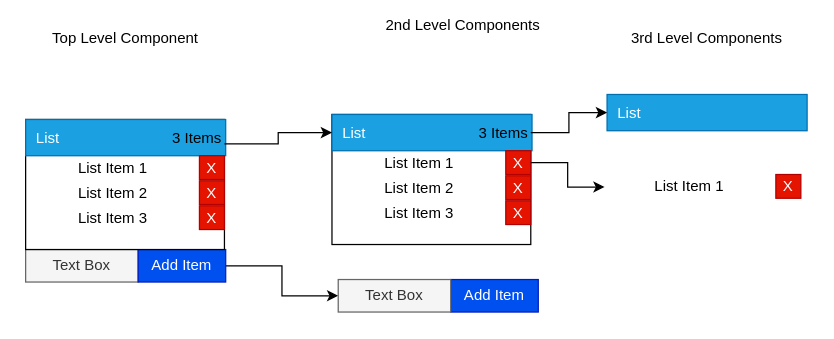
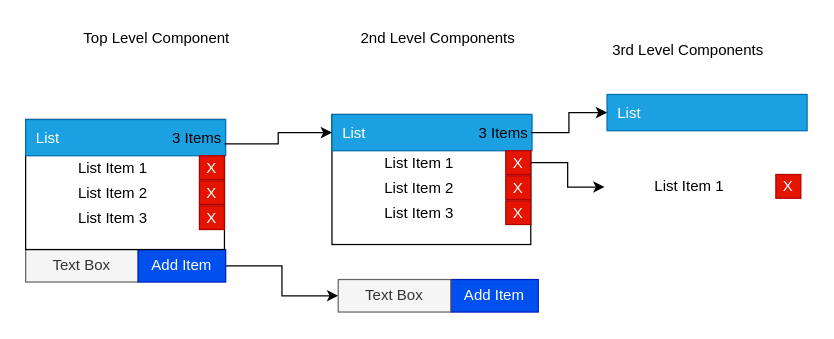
(463, 26) -> (438, 38)
(126, 38) -> (157, 38)
(707, 38) -> (688, 51)
